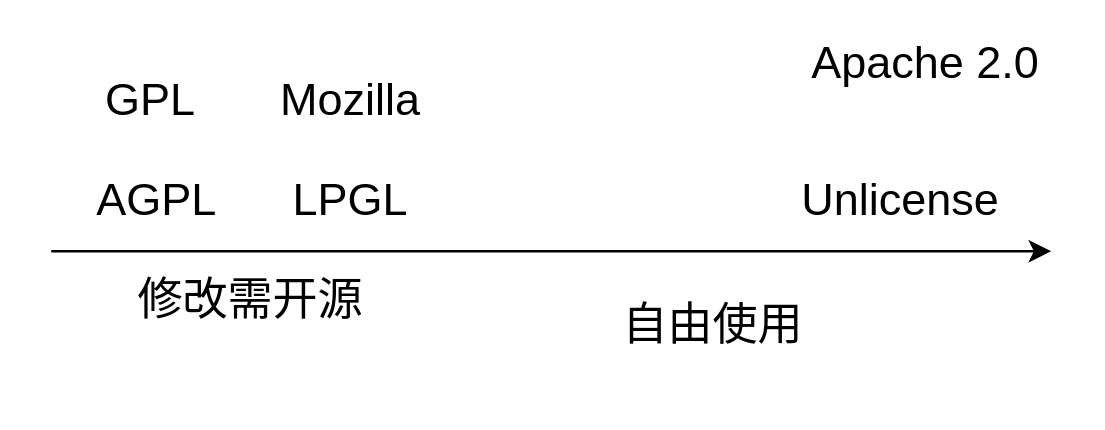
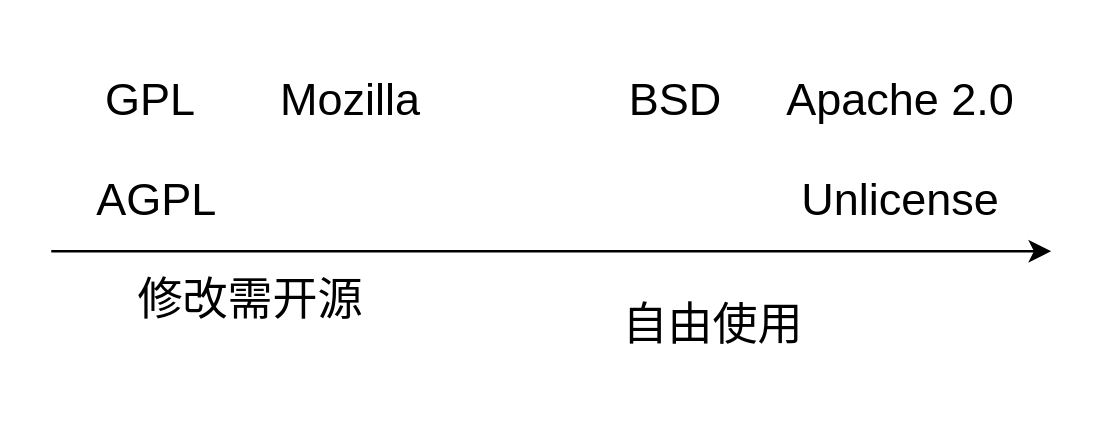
(926, 64) -> (901, 101)
none -> (676, 101)
(351, 201) -> none
